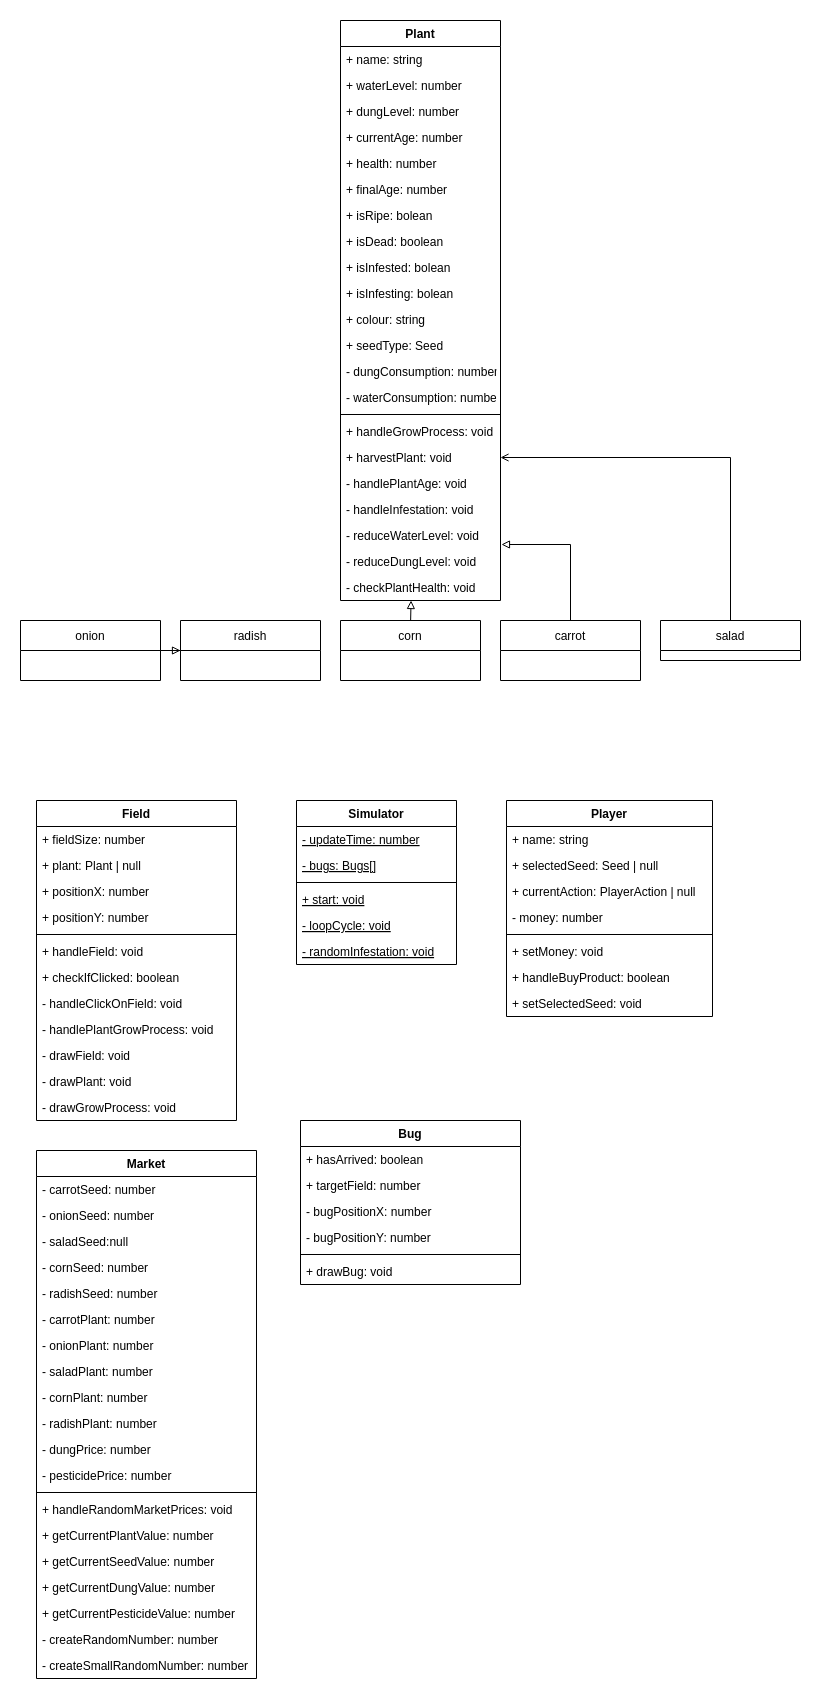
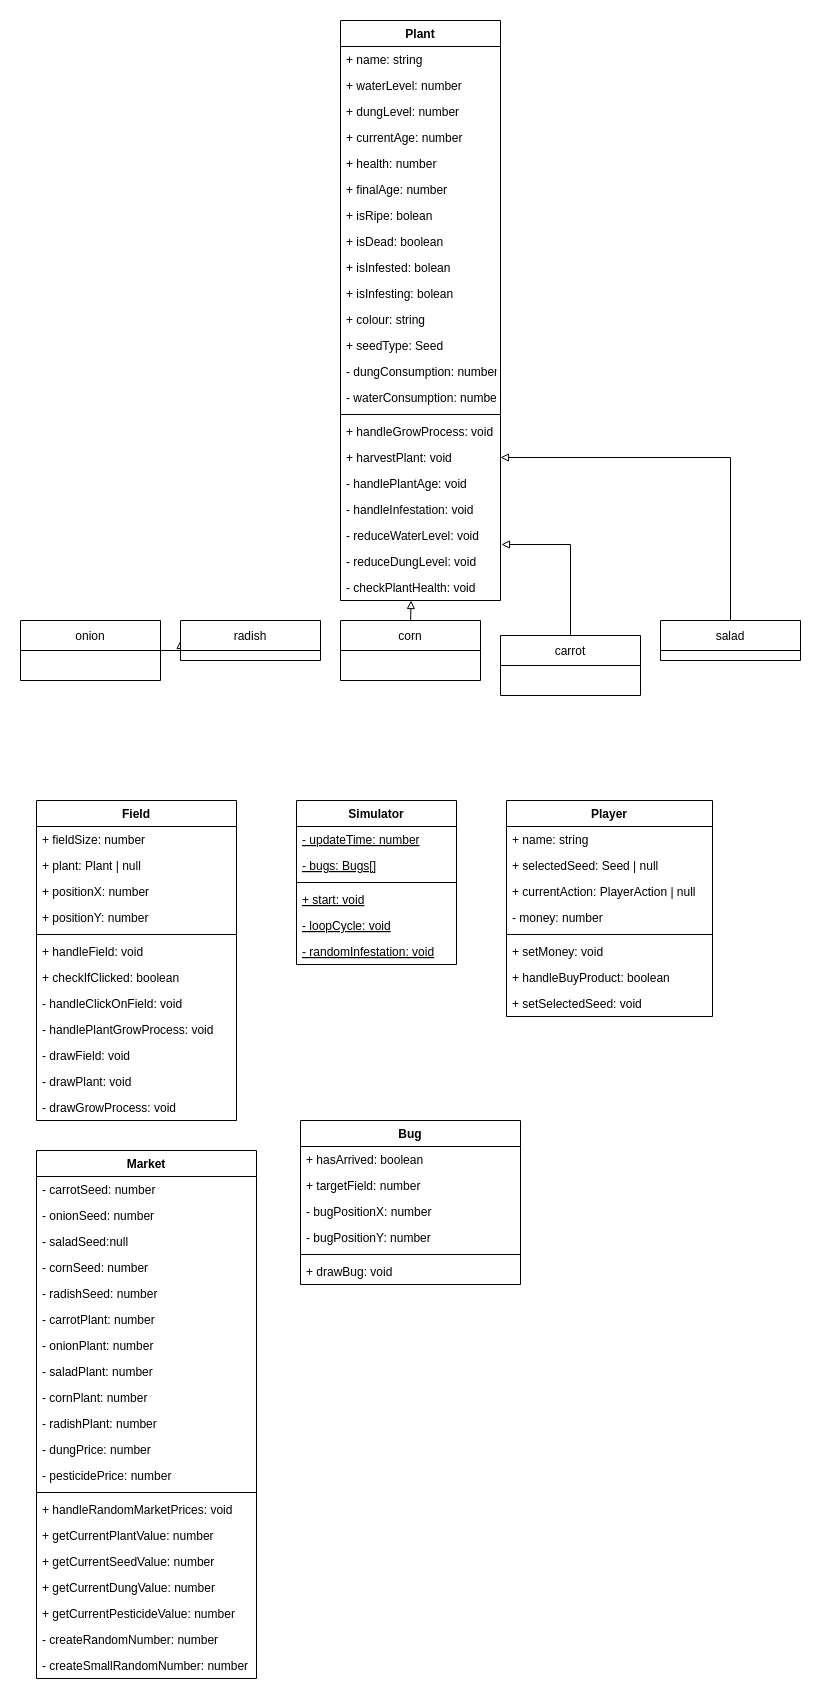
(507, 458) -> (510, 458)
(251, 651) -> (251, 641)
(571, 651) -> (571, 666)
